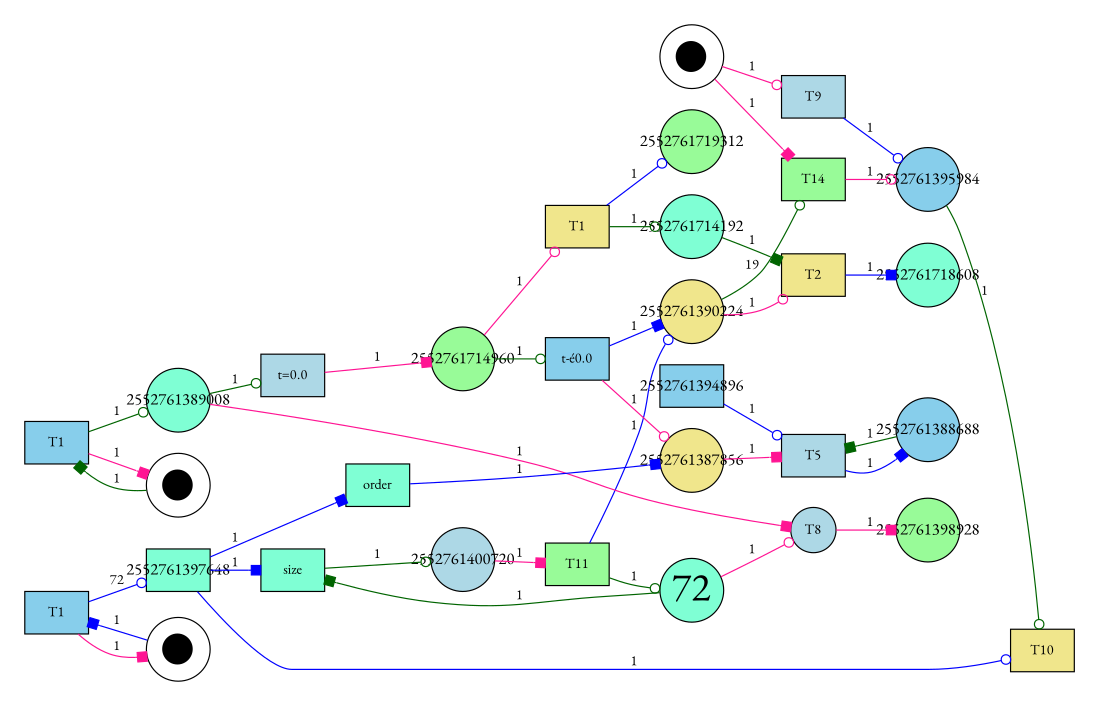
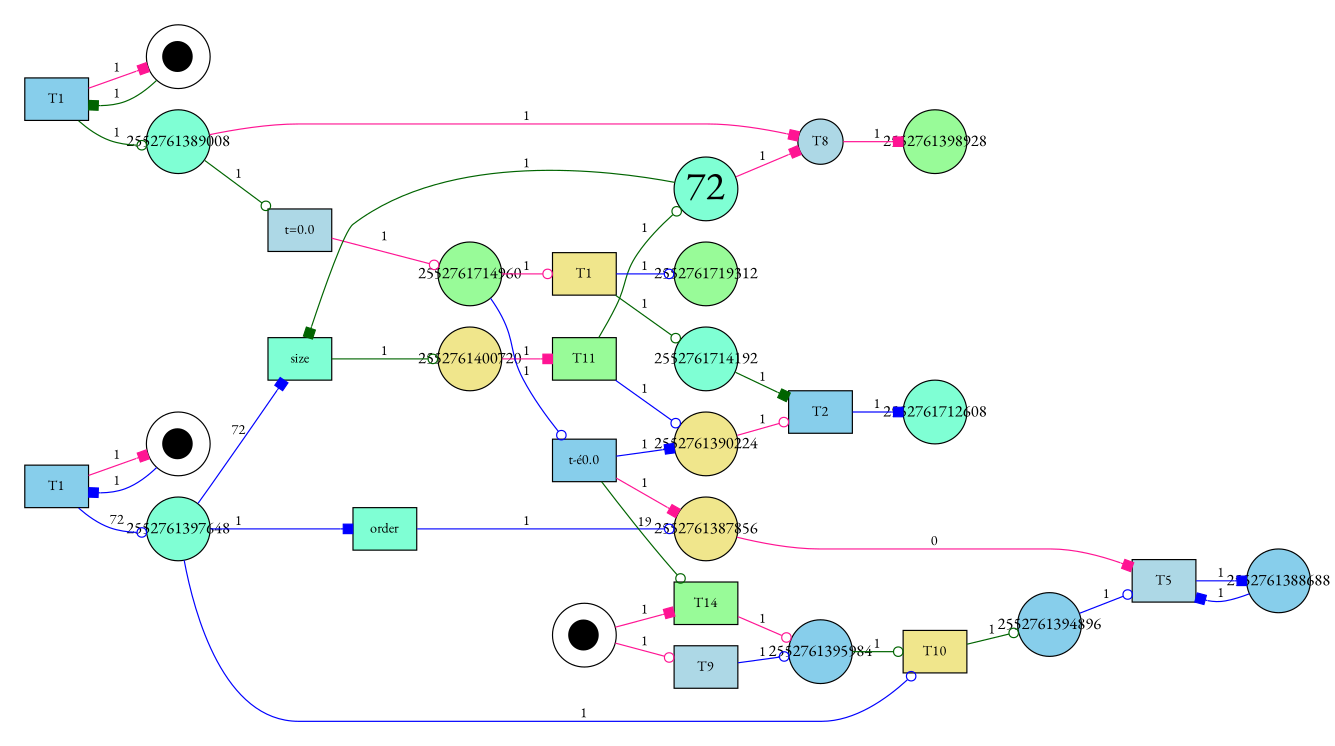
(767, 265) -> (631, 520)
(813, 275) -> (820, 412)
(928, 275) -> (935, 412)
(515, 359) -> (518, 368)
(372, 368) -> (381, 251)
(692, 386) -> (1050, 625)
(631, 407) -> (642, 493)
(877, 441) -> (1229, 600)
(753, 449) -> (935, 541)
(529, 477) -> (541, 529)
(463, 560) -> (470, 359)
(753, 561) -> (762, 166)
(236, 563) -> (239, 430)
(178, 570) -> (178, 529)
none -> (988, 639)
